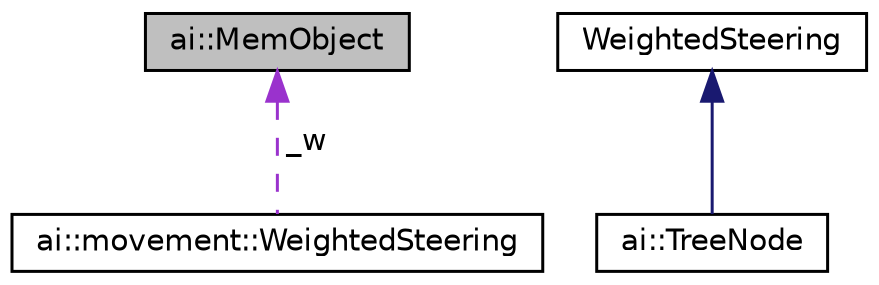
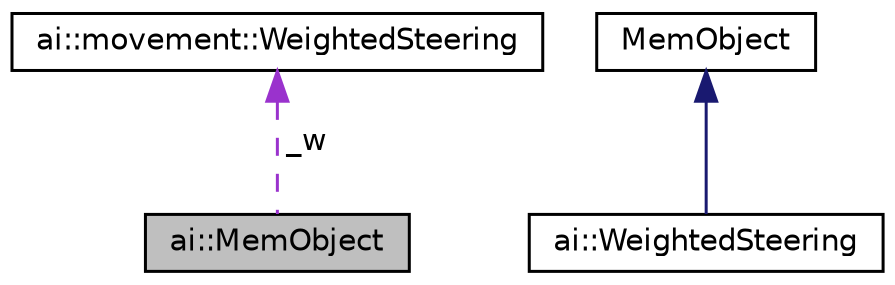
(712, 42) -> (706, 42)
(277, 158) -> (277, 158)
(712, 243) -> (706, 243)
